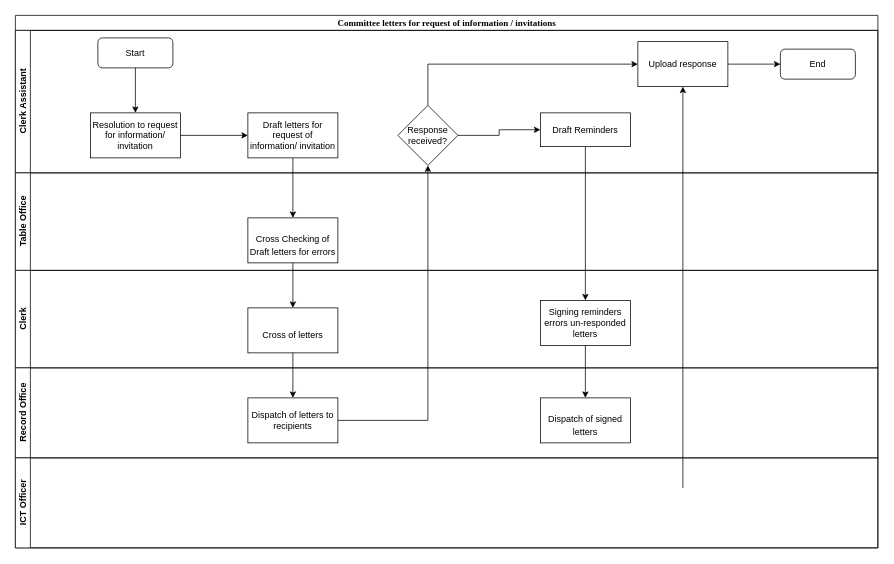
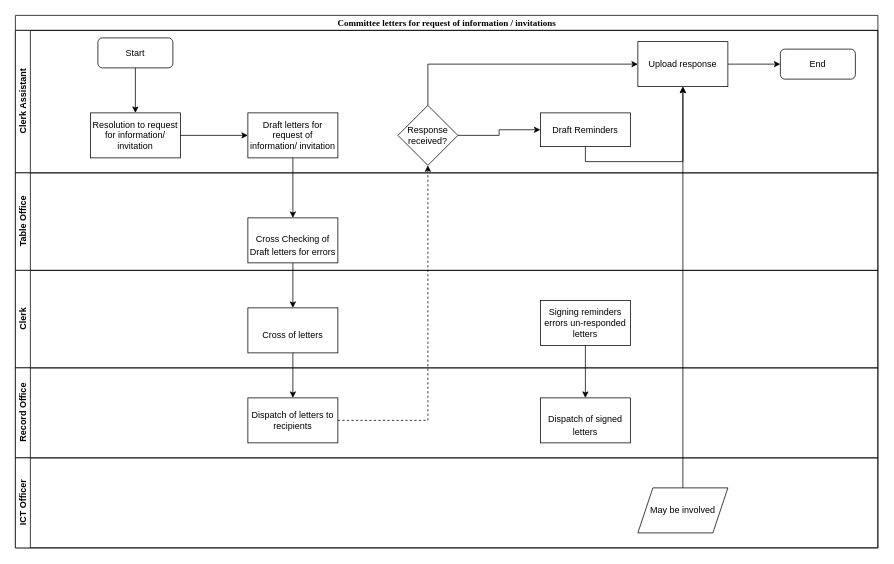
(585, 227) -> (631, 162)
(428, 342) -> (428, 342)
none -> (683, 510)
